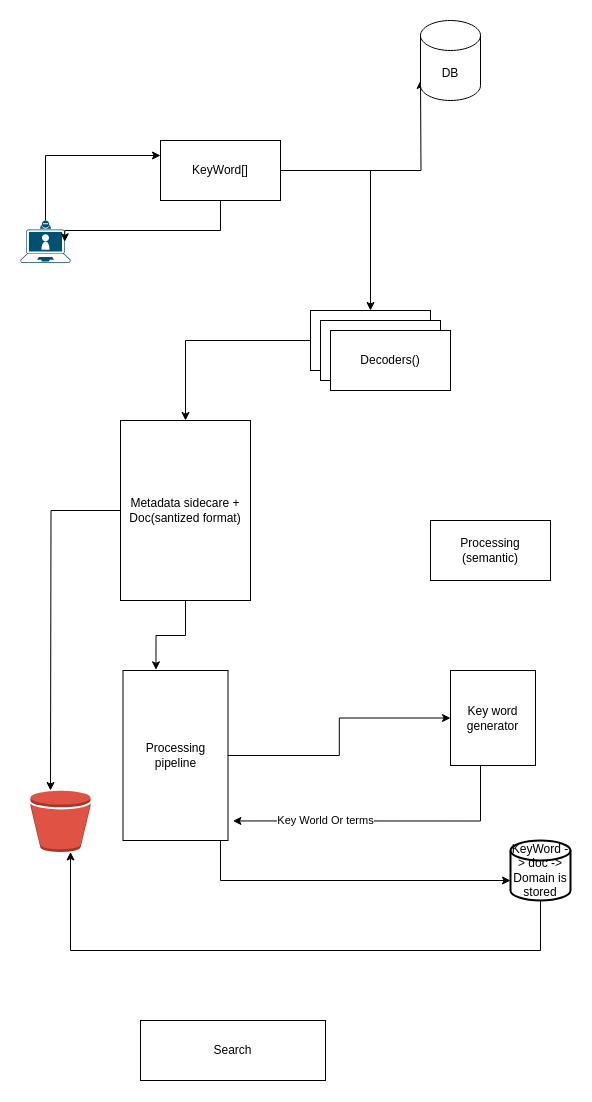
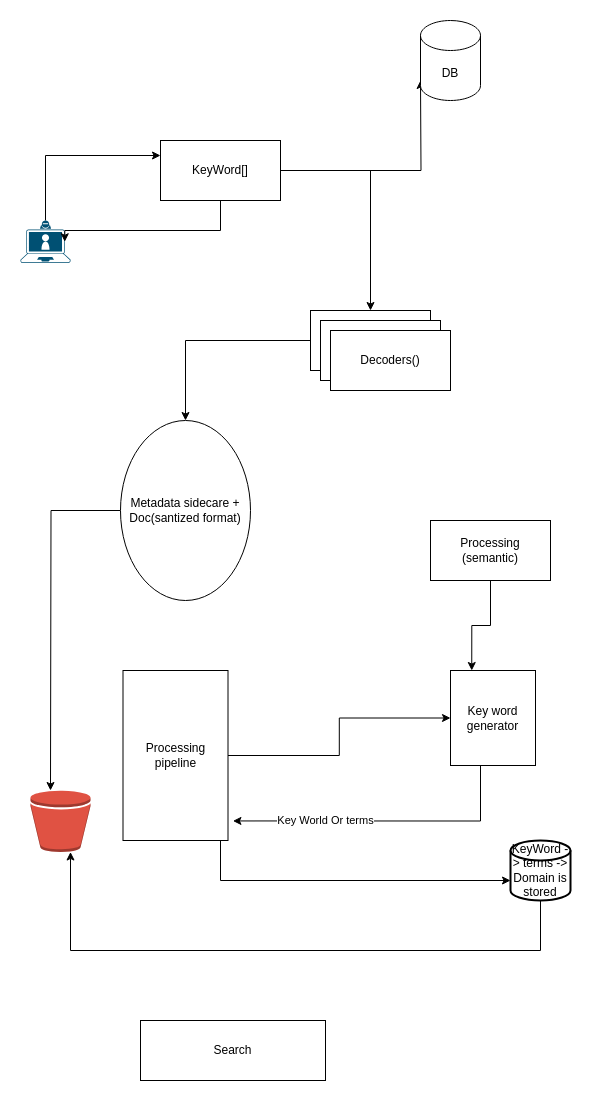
(186, 511) -> (186, 511)
none -> (485, 626)
(175, 636) -> none
(541, 871) -> (541, 871)
